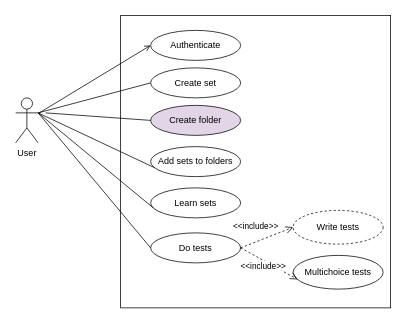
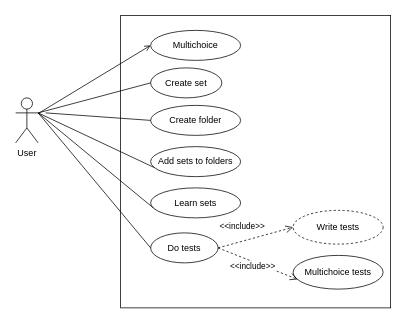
(195, 45) -> (195, 45)
(195, 83) -> (186, 83)
(195, 120) -> (195, 120)
(195, 248) -> (184, 248)
